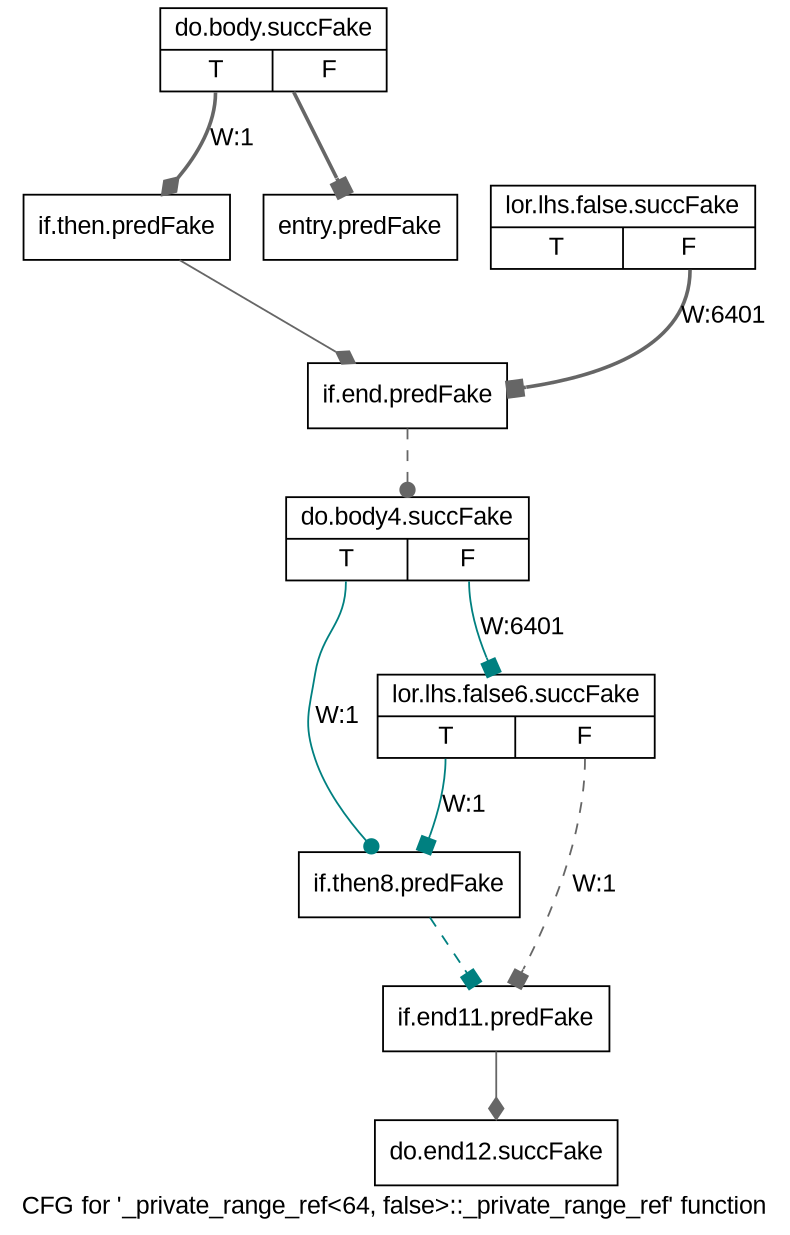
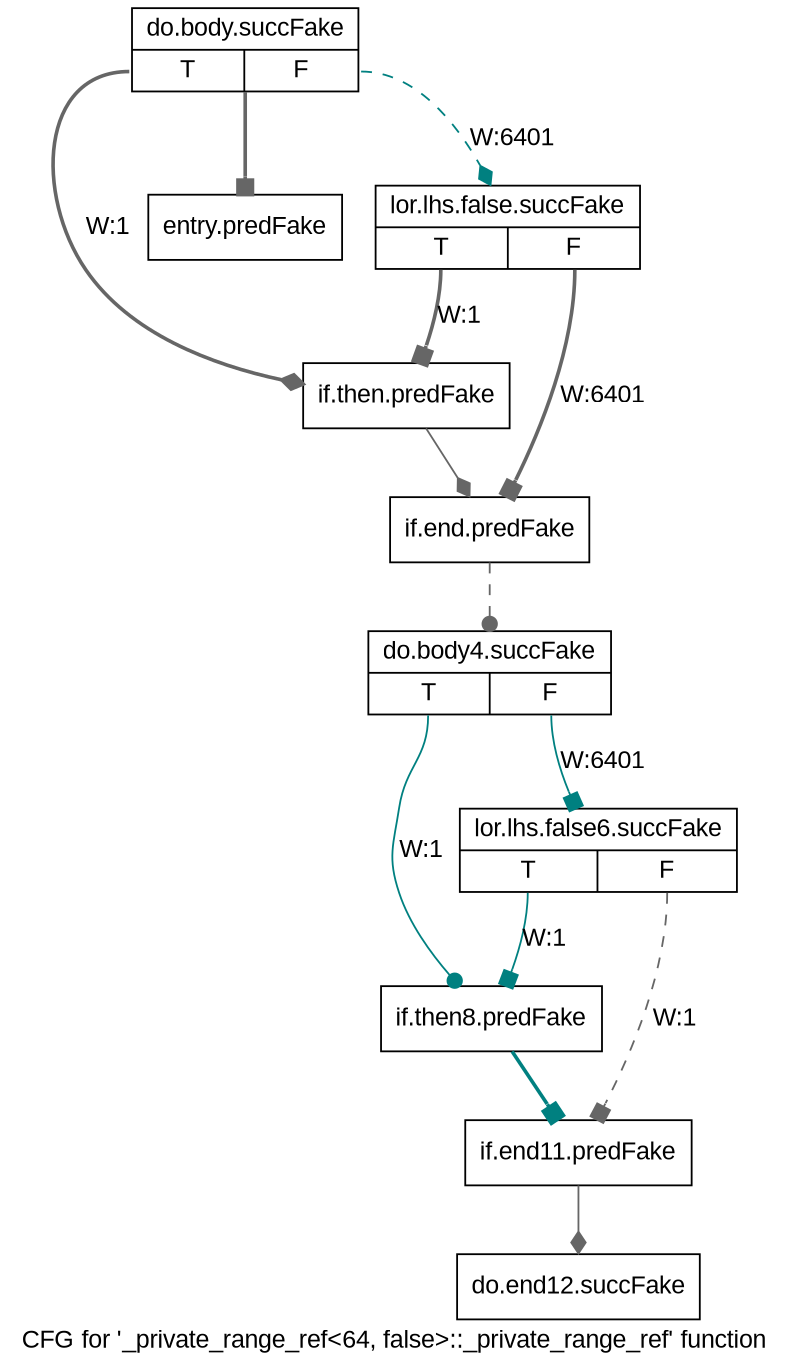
none -> (432, 103)
none -> (437, 308)
(447, 944) -> (530, 1078)
